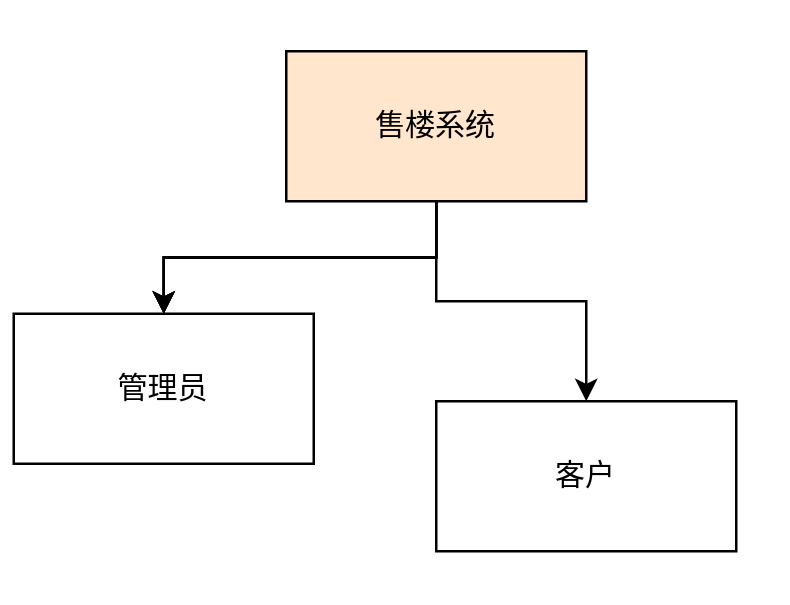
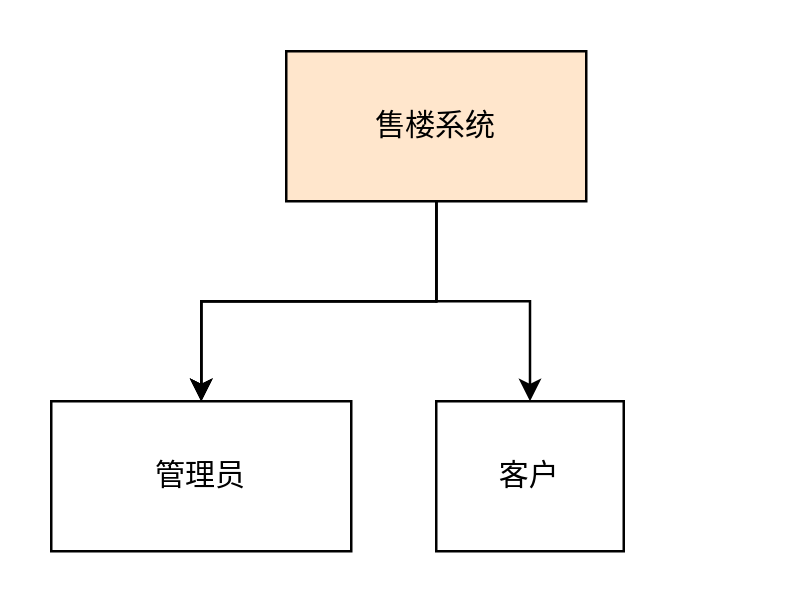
(164, 389) -> (201, 476)
(586, 476) -> (530, 476)
